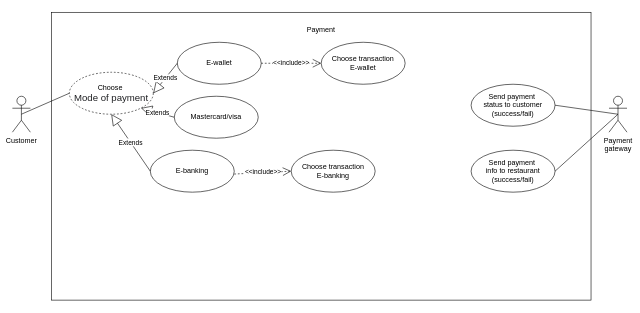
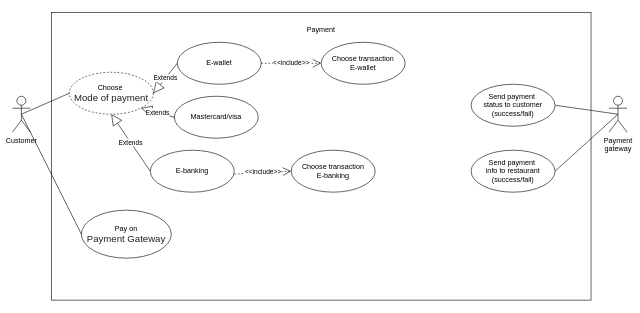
none -> (56, 183)
none -> (126, 234)
